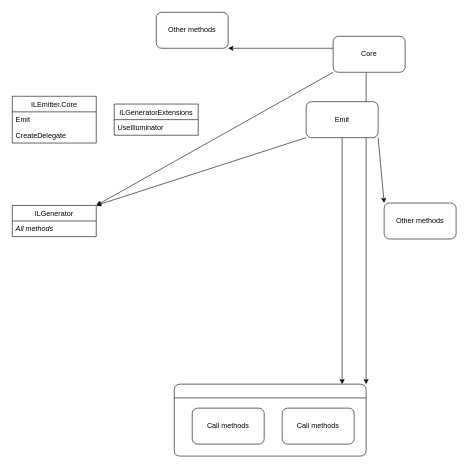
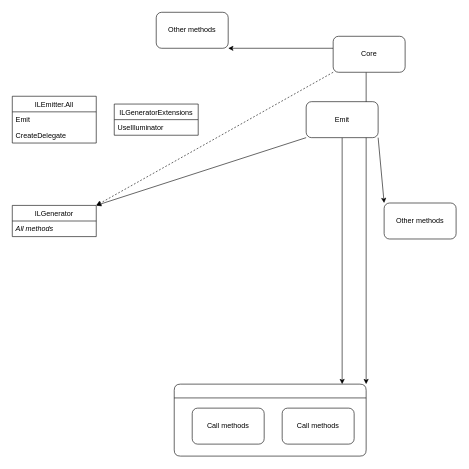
(54, 104) -> (54, 104)
(218, 137) -> (218, 137)
